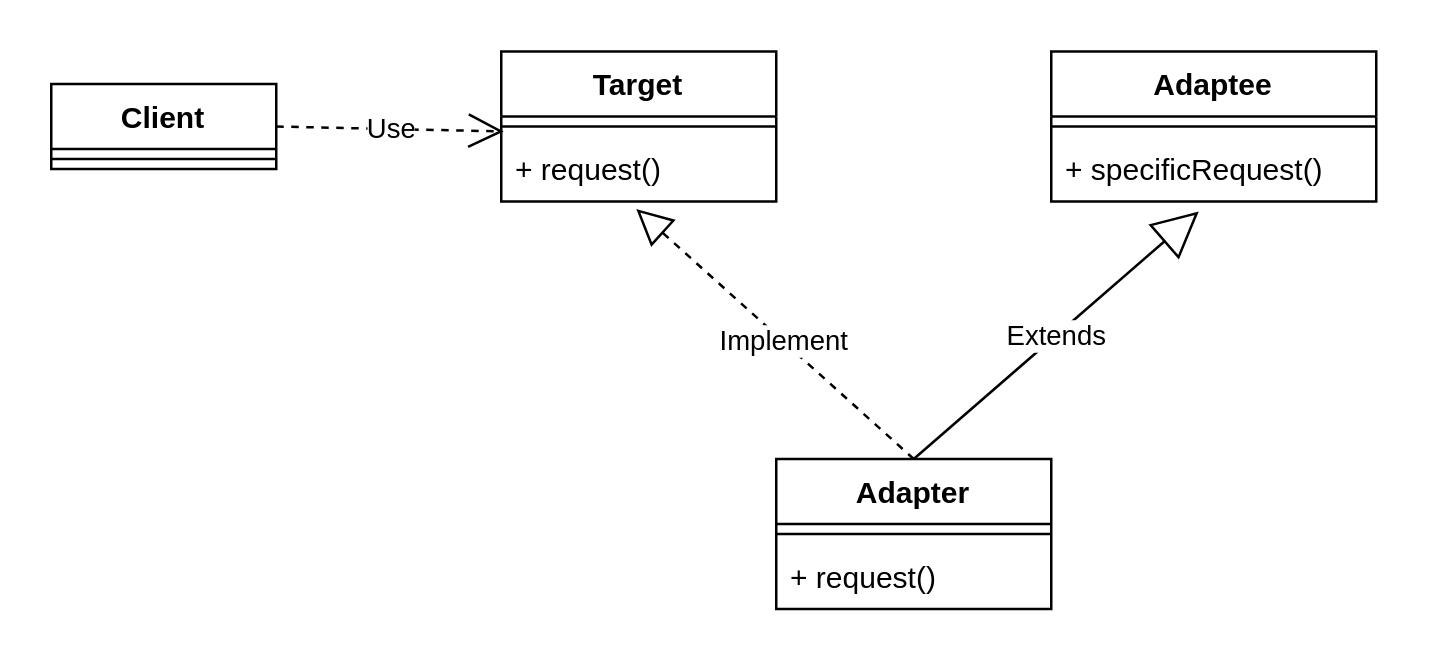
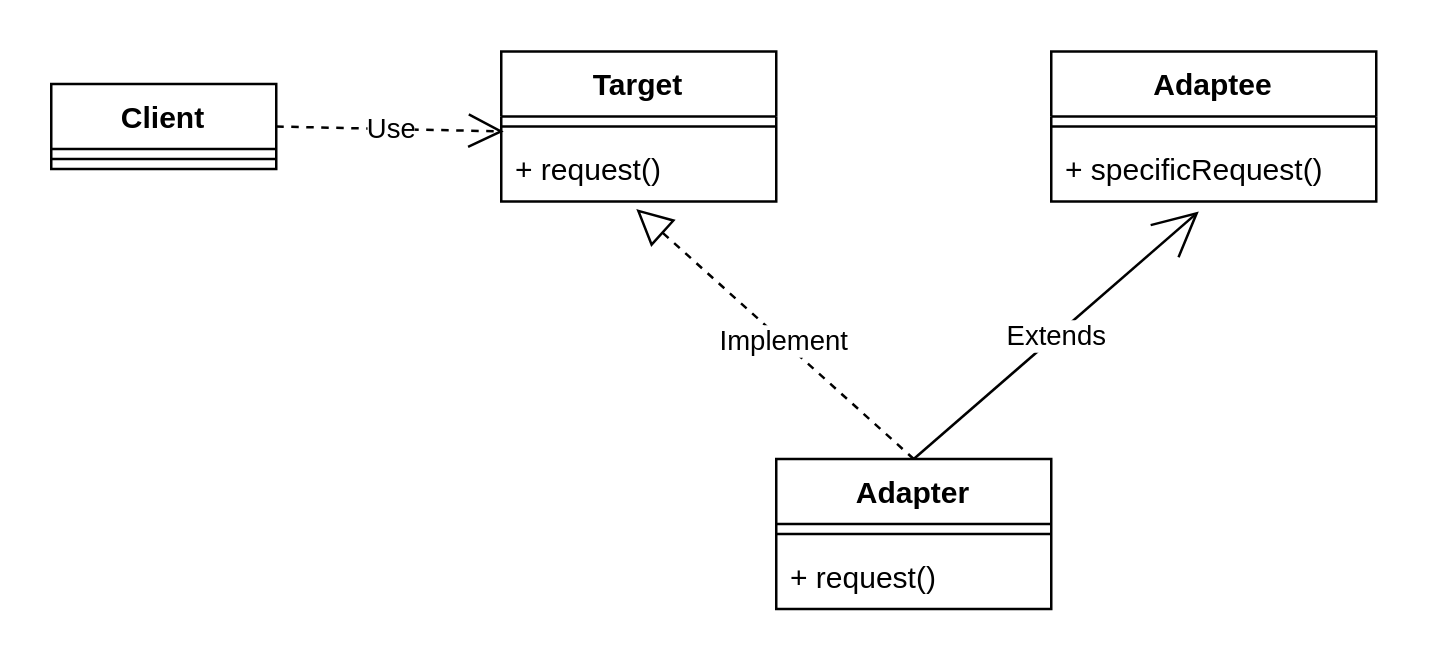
(1164, 242) -> (1179, 229)
